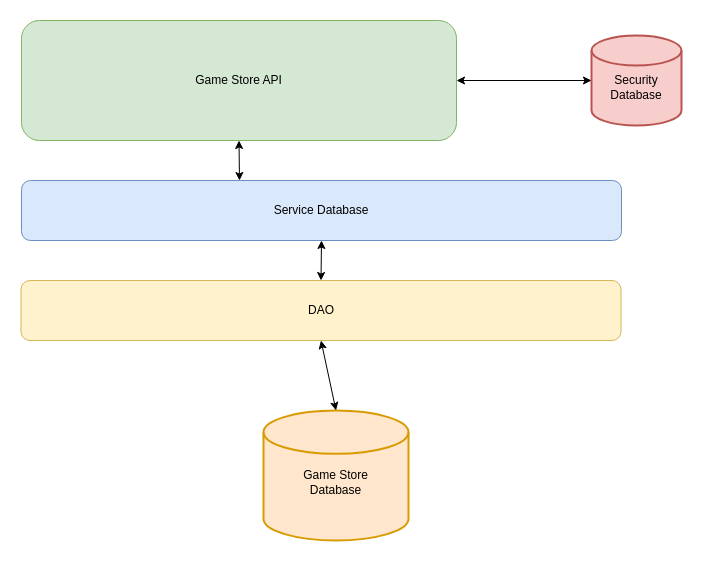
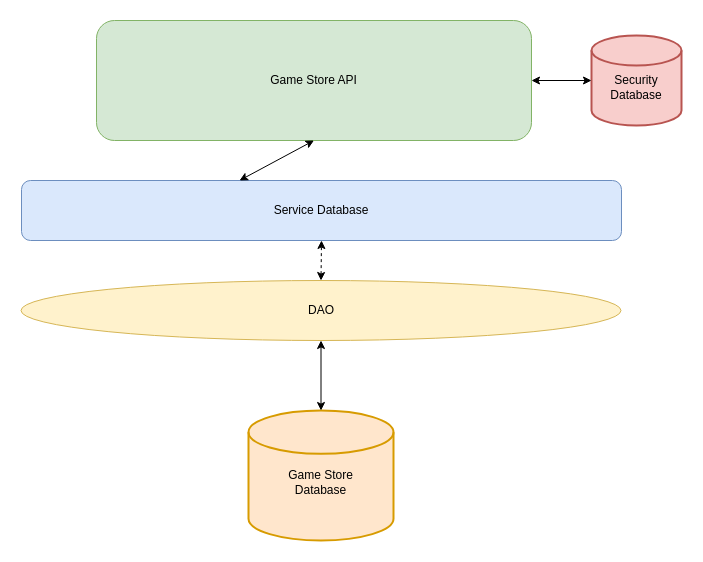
(239, 81) -> (314, 81)
(321, 260) -> (321, 260)
(321, 311) -> (321, 311)
(336, 476) -> (321, 476)
